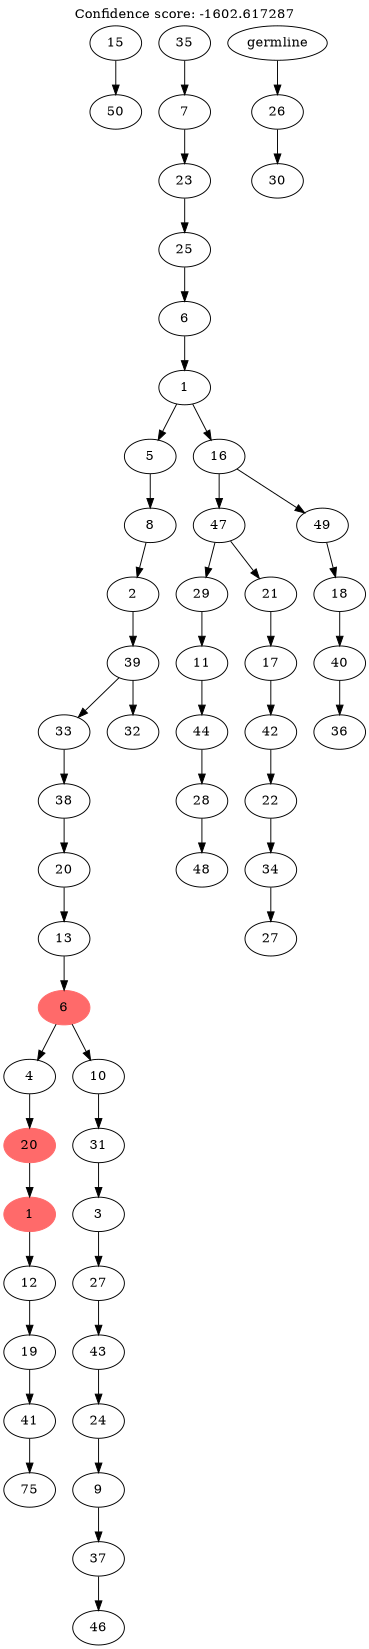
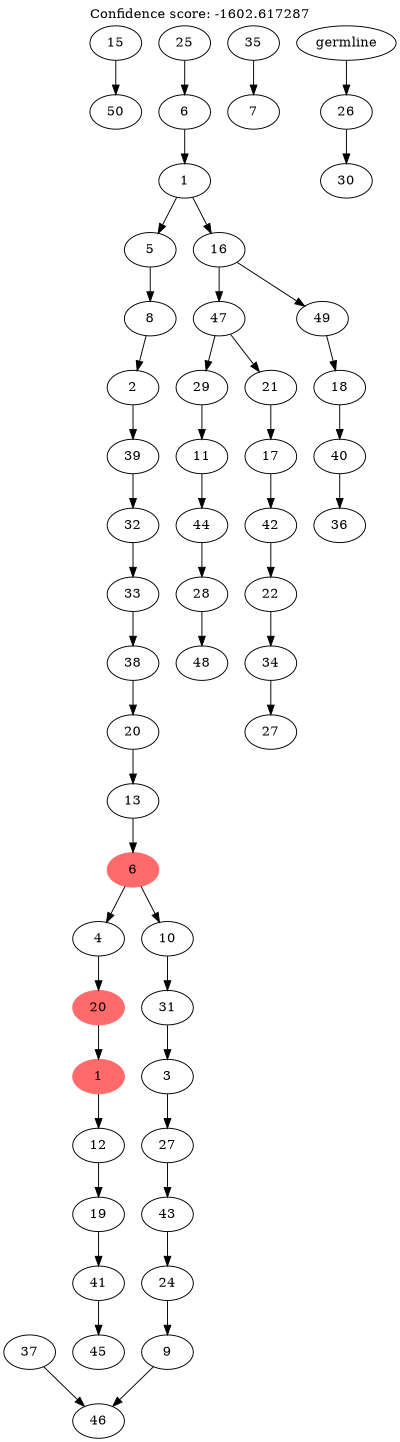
(185, 181) -> none
(102, 694) -> (133, 555)
(30, 1490) -> (99, 1352)
(99, 1520) -> (137, 1383)
